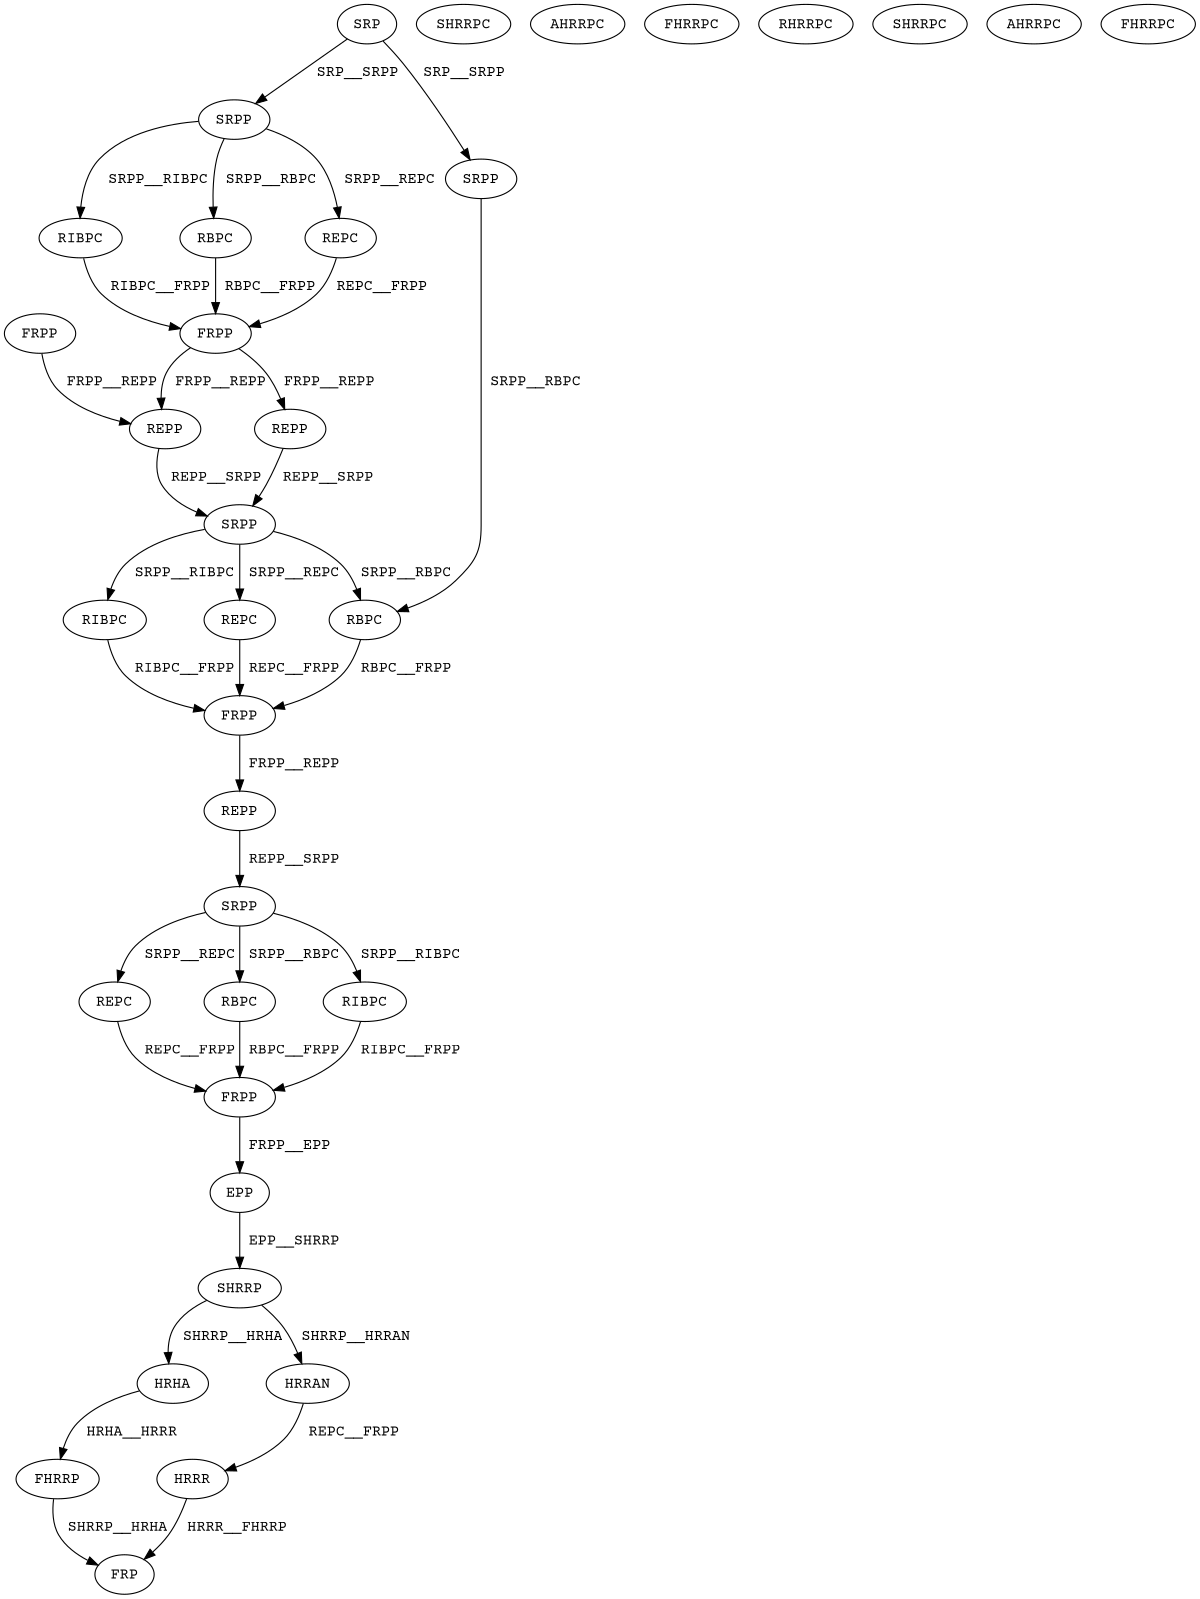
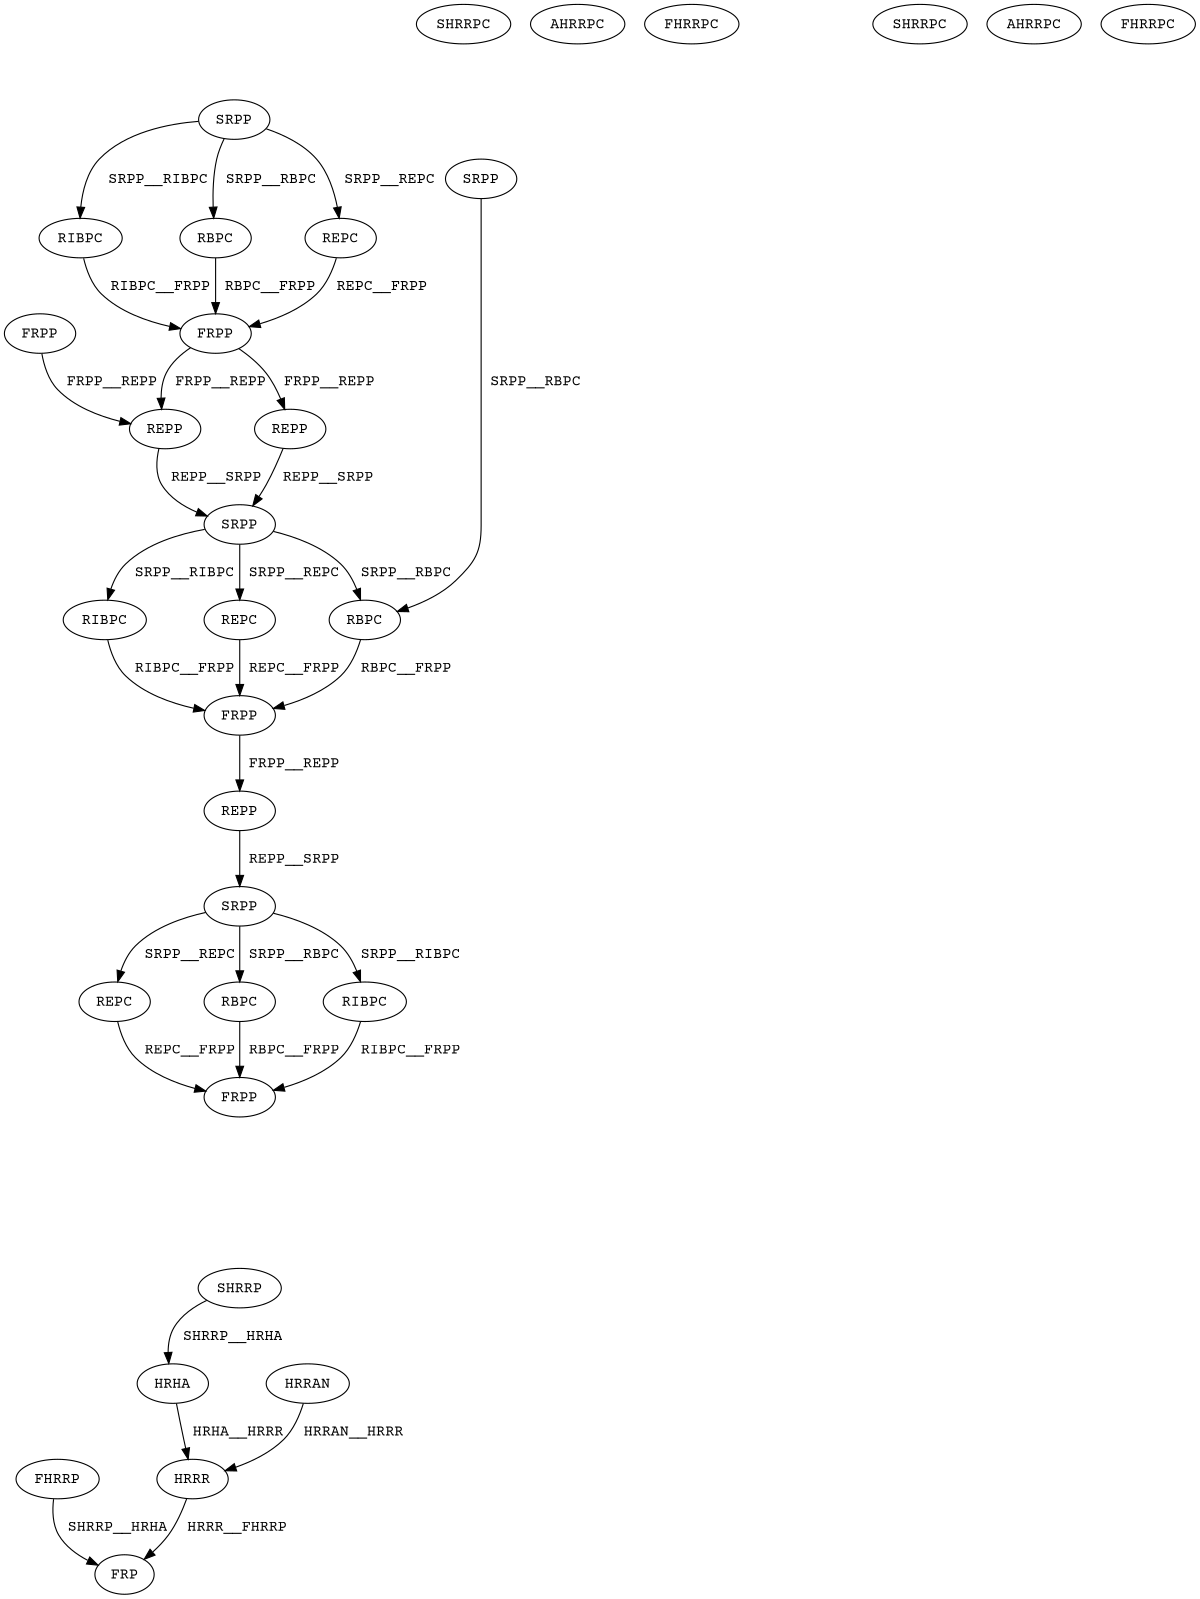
(367, 24) -> none
(806, 24) -> none
(240, 1193) -> none
(283, 1327) -> none
(93, 1410) -> (181, 1426)
(349, 1431) -> (349, 1431)
